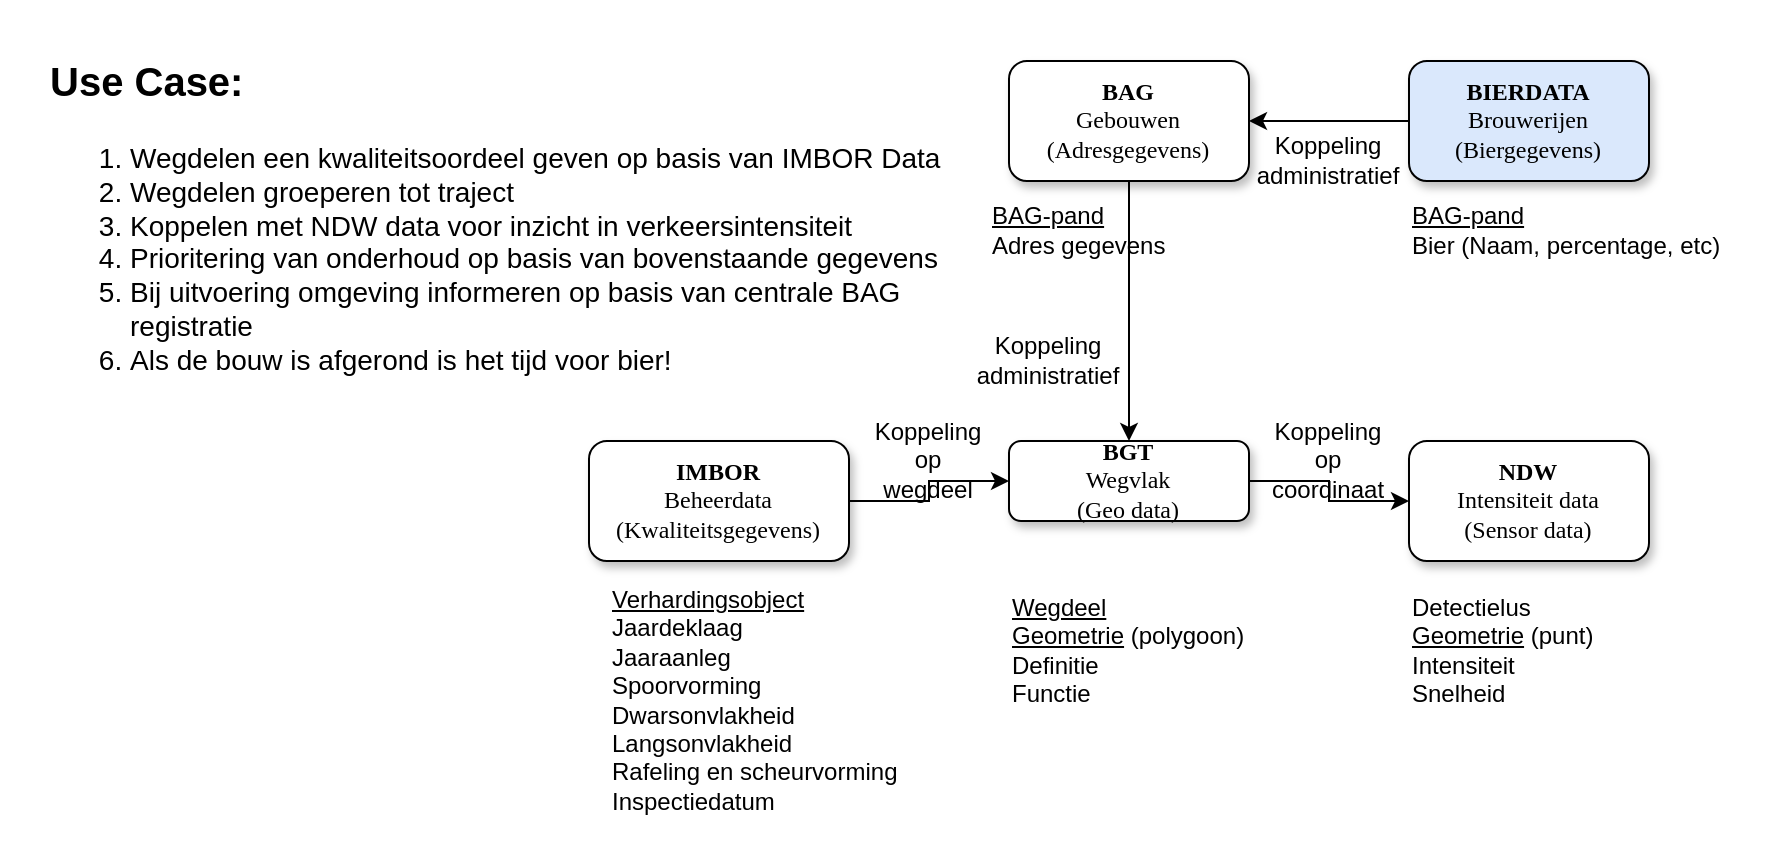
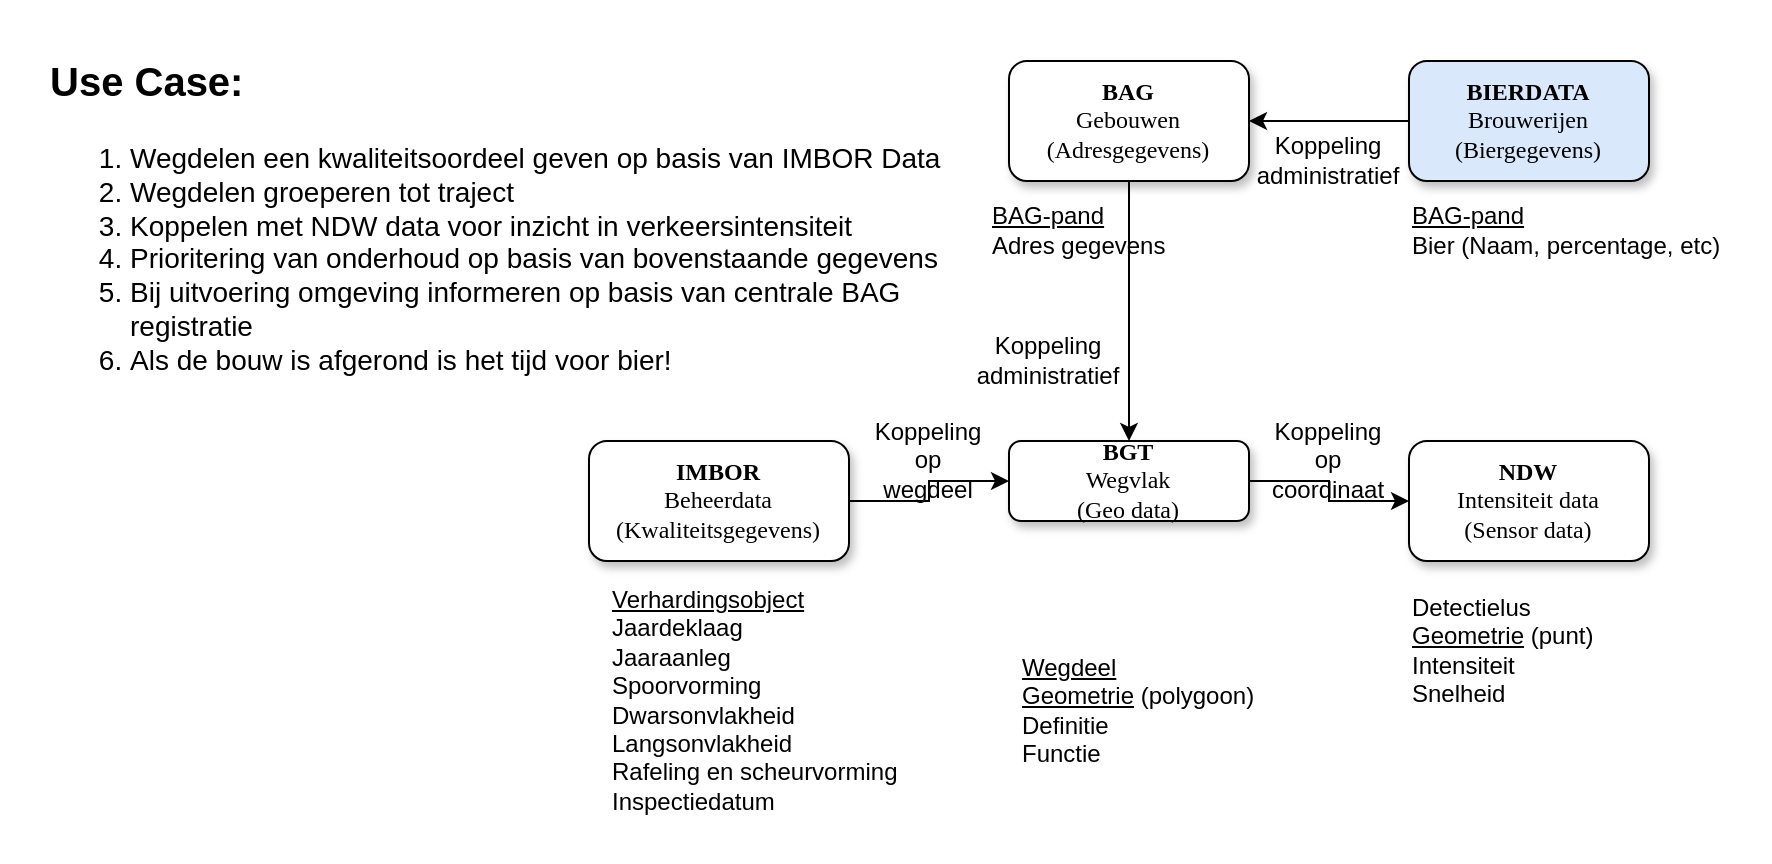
(1169, 651) -> (1179, 711)
